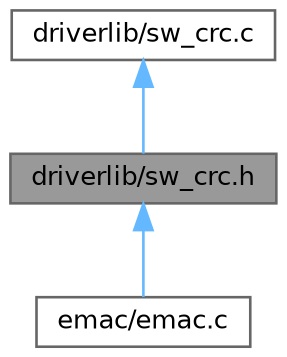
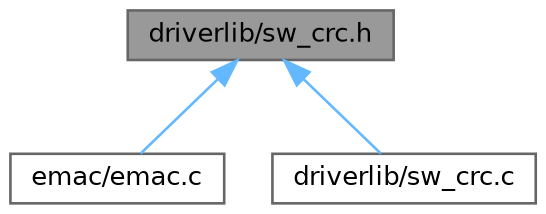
(143, 120) -> (342, 116)
